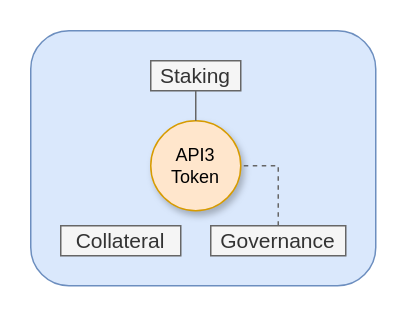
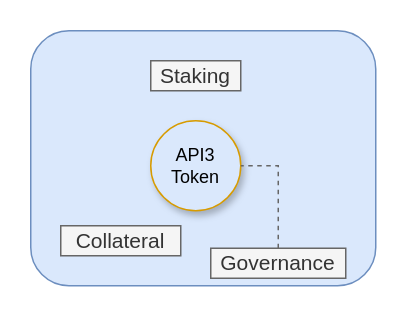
(196, 106) -> none
(196, 166) -> (196, 166)
(278, 241) -> (278, 263)
